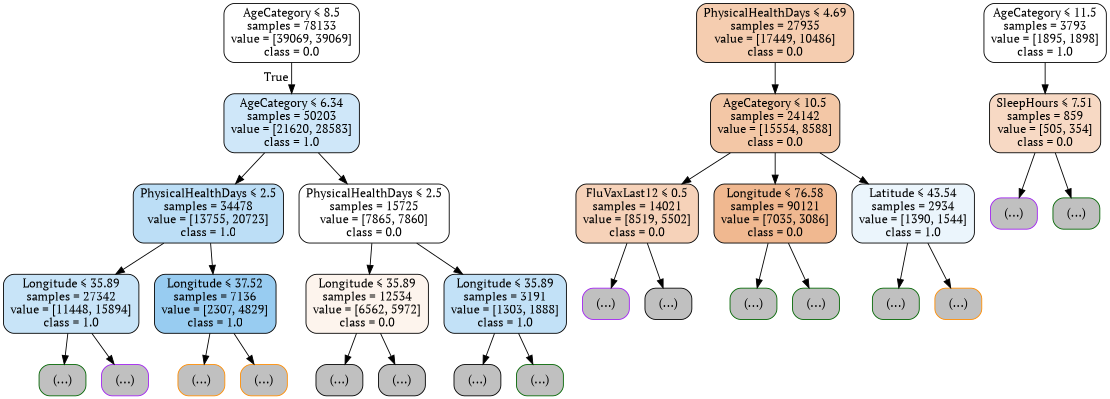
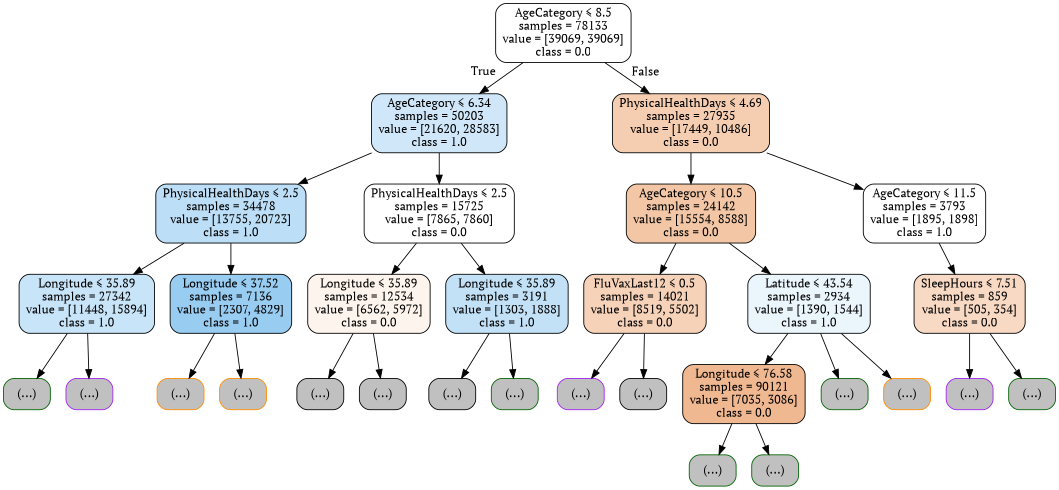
none -> (624, 76)
(775, 164) -> (779, 345)
none -> (811, 170)
